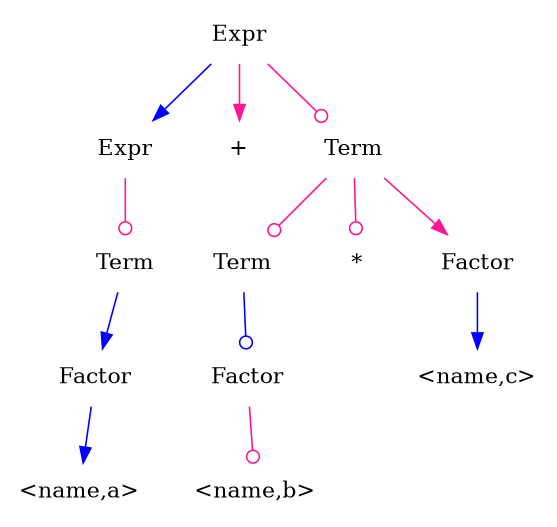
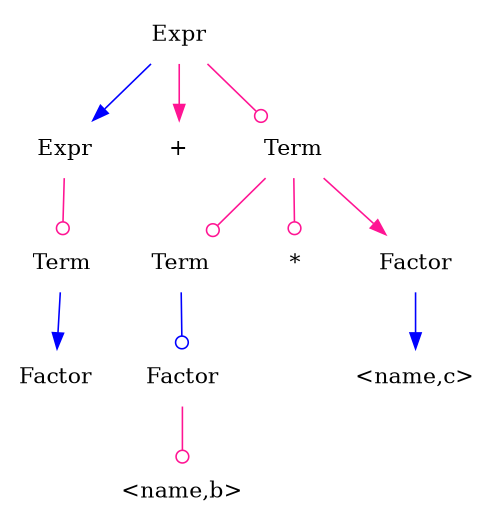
(79, 492) -> none
